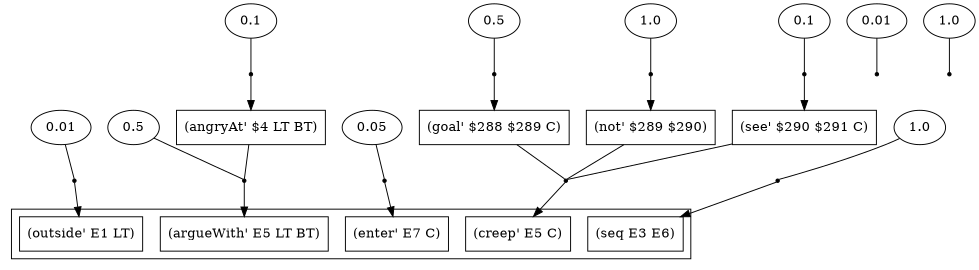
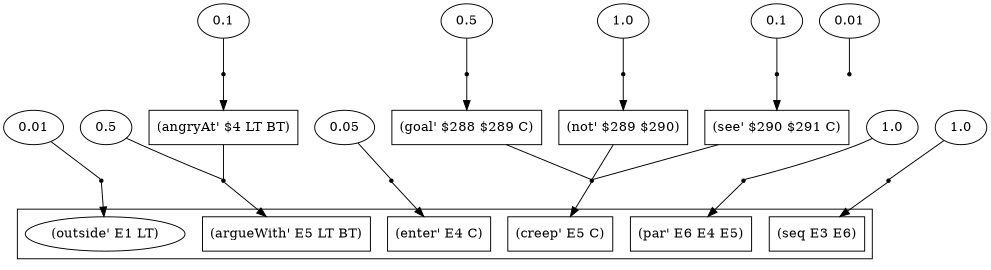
(81, 234) -> (105, 234)
(397, 234) -> (439, 234)
none -> (691, 234)
